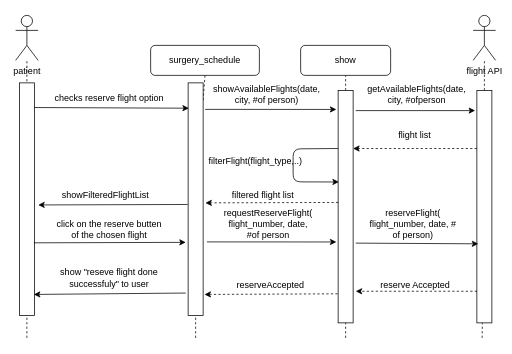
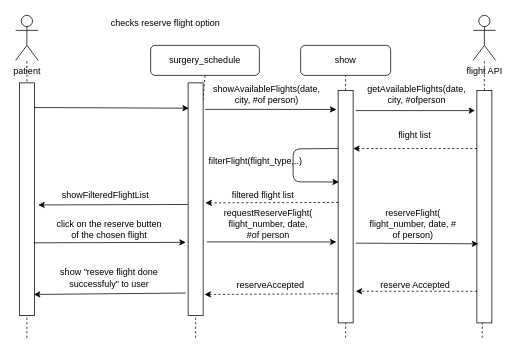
(109, 98) -> (165, 23)
